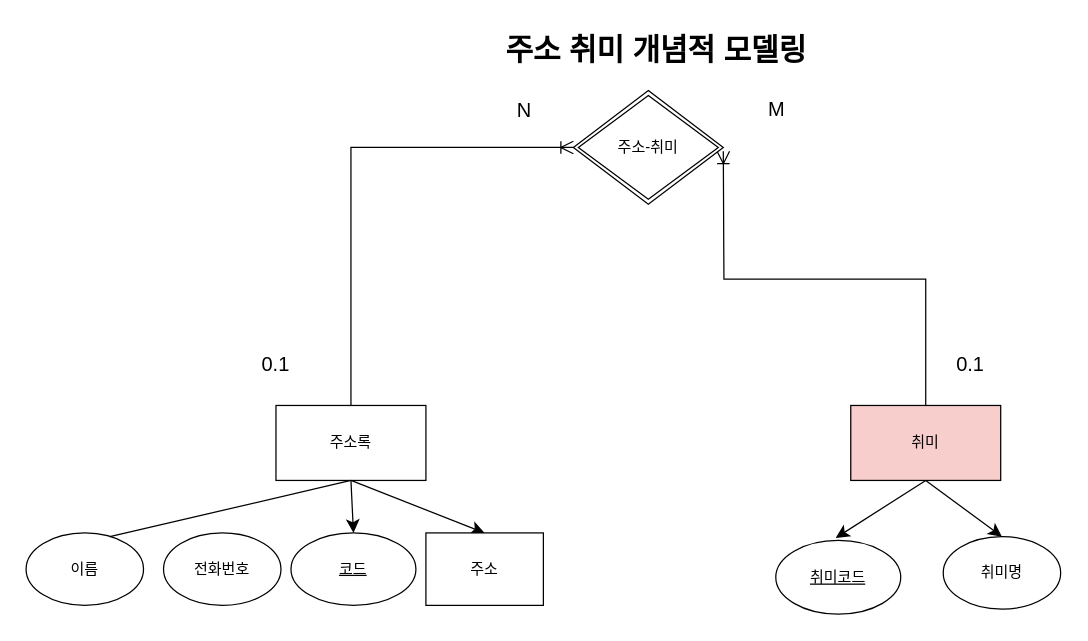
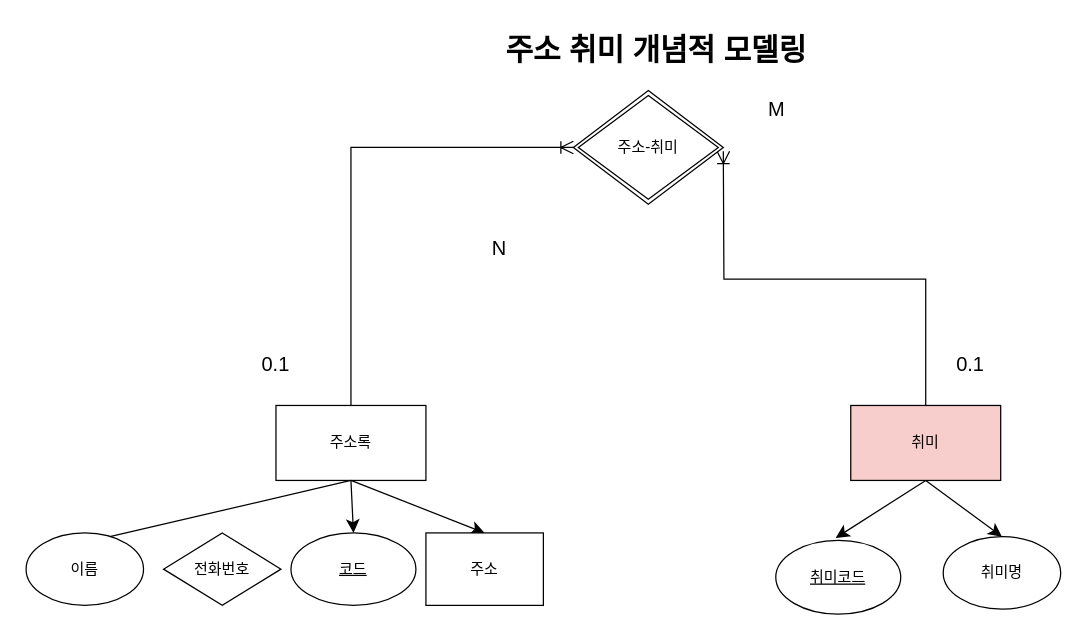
(524, 110) -> (499, 248)
(222, 569) -> (222, 569)
